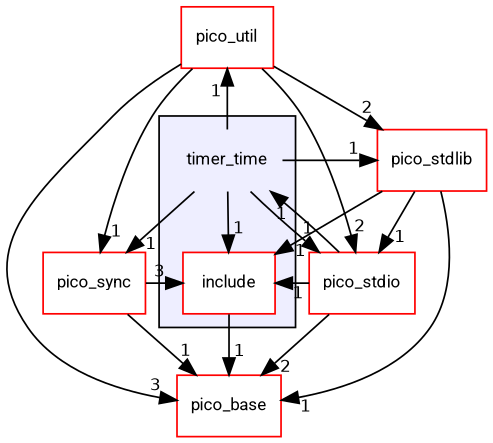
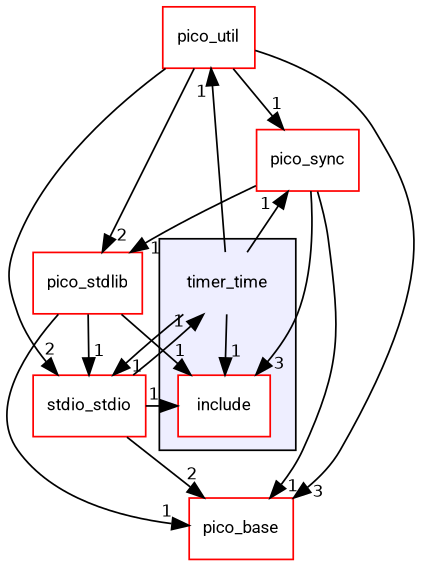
(313, 160) -> (200, 213)
(362, 283) -> (89, 406)
(229, 338) -> none
